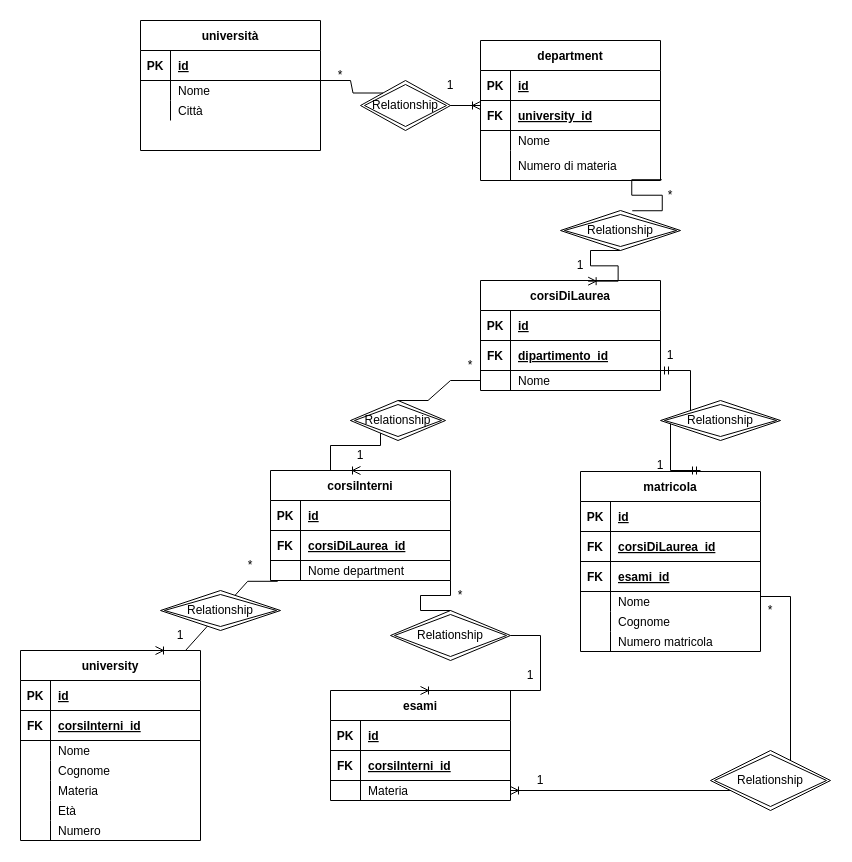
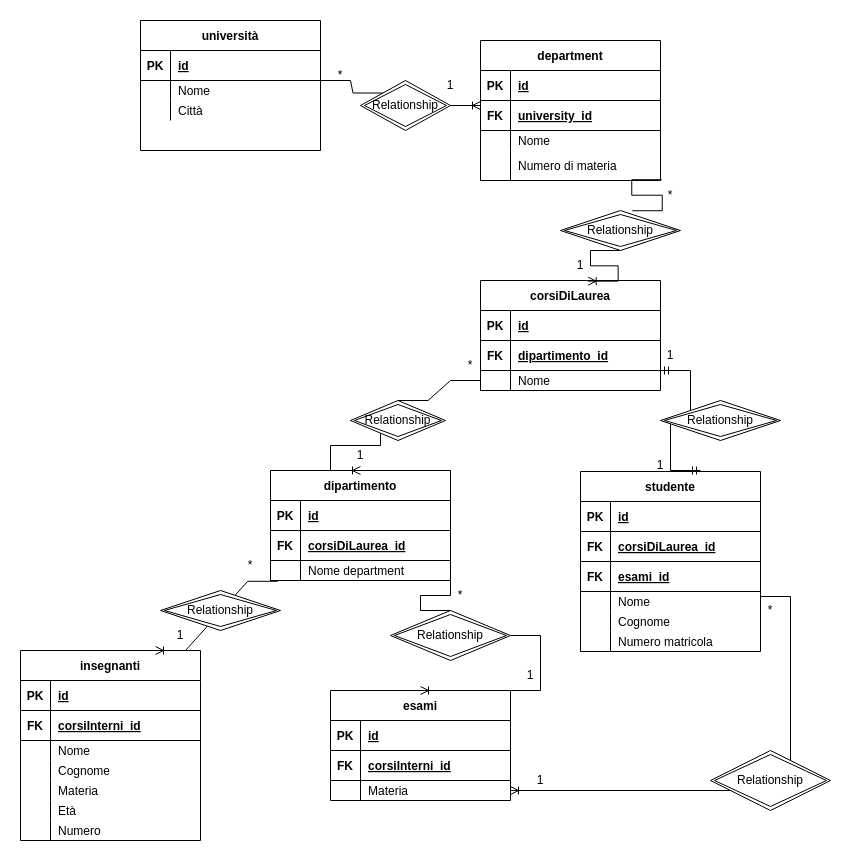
(360, 486) -> (360, 486)
(670, 487) -> (670, 487)
(110, 666) -> (110, 666)
